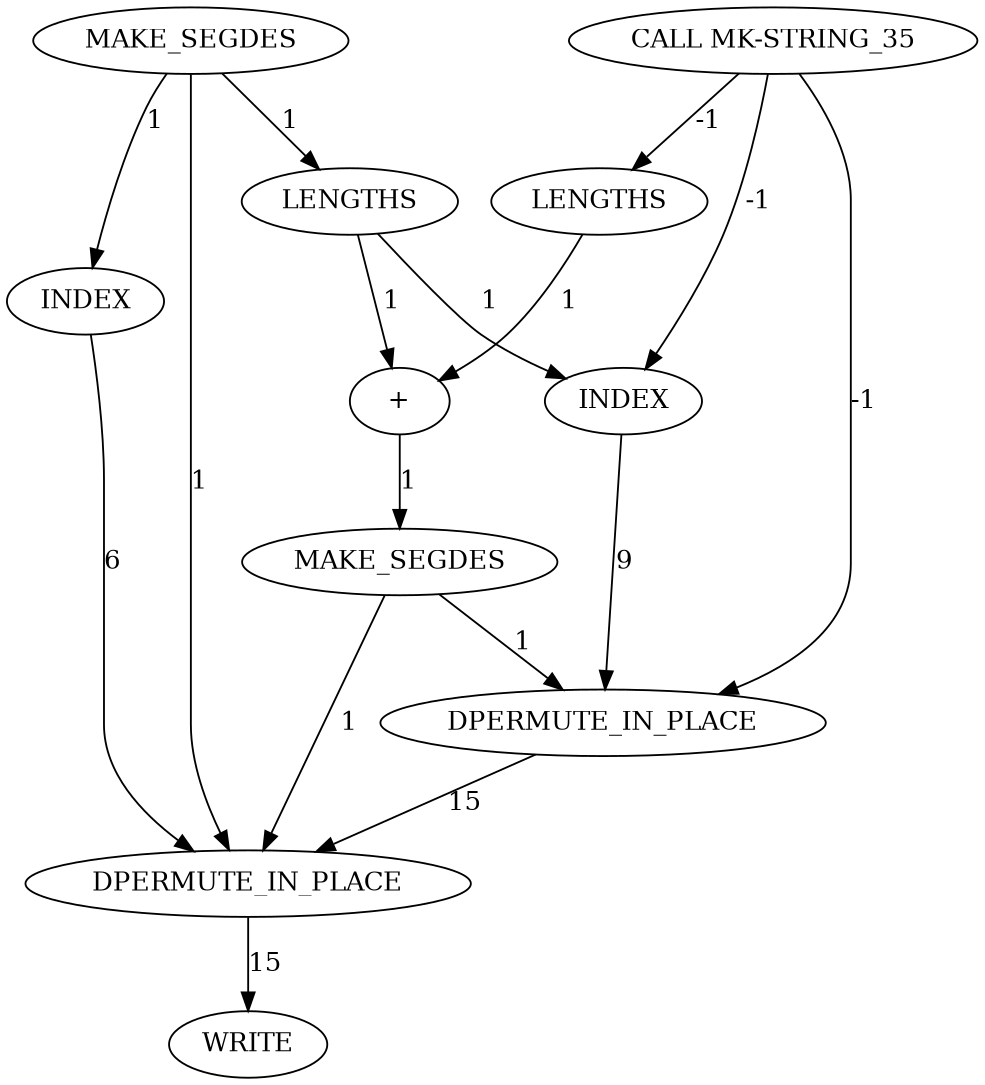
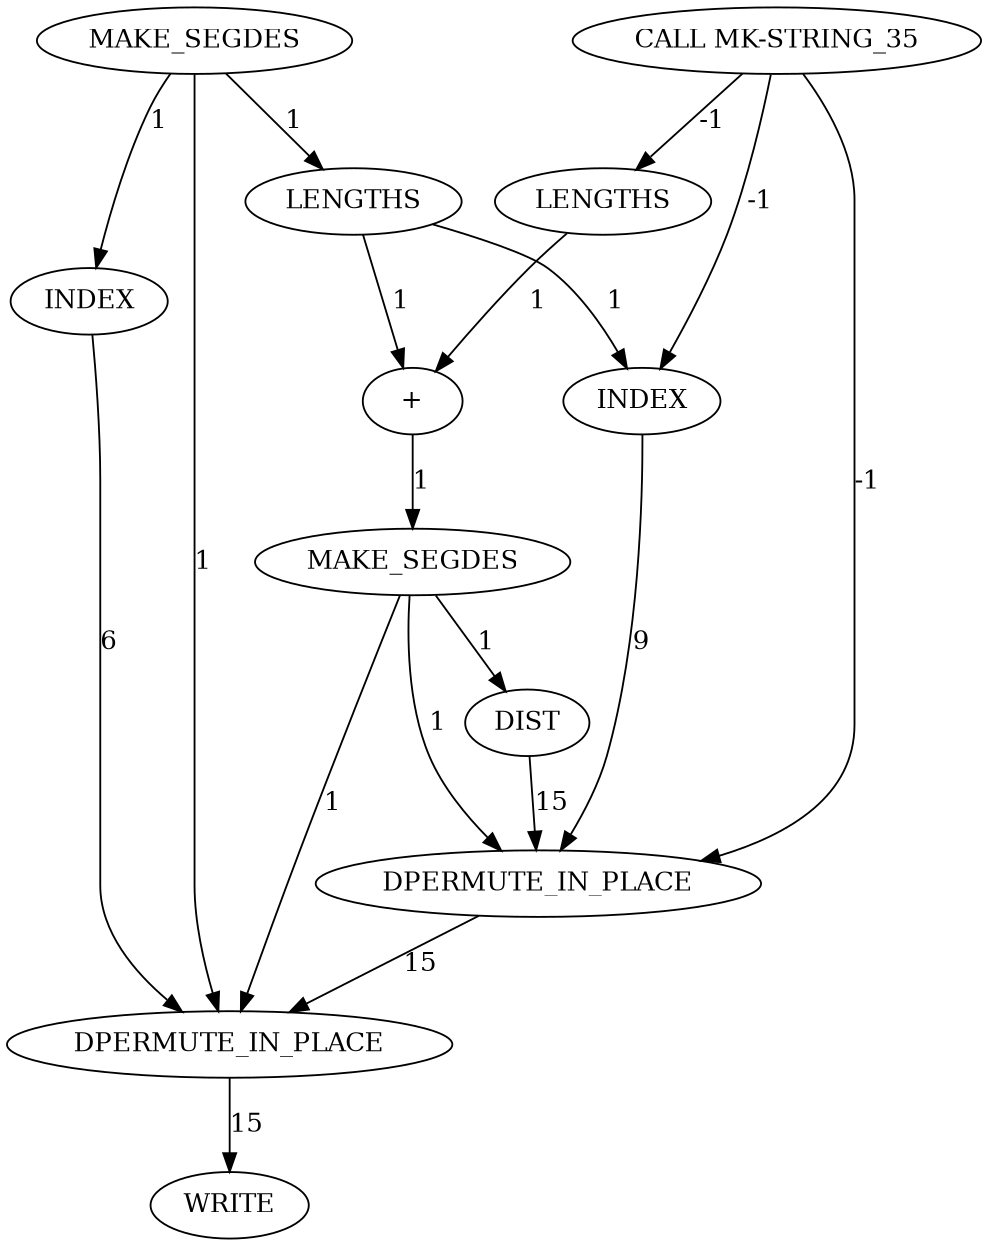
none -> (527, 723)
